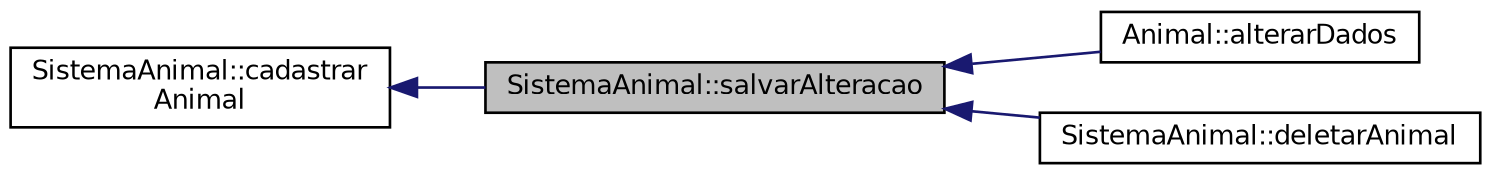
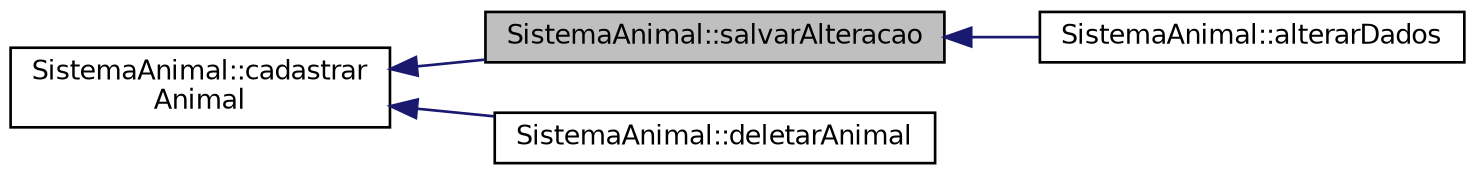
(1260, 37) -> (1252, 37)
(1006, 114) -> (455, 113)
